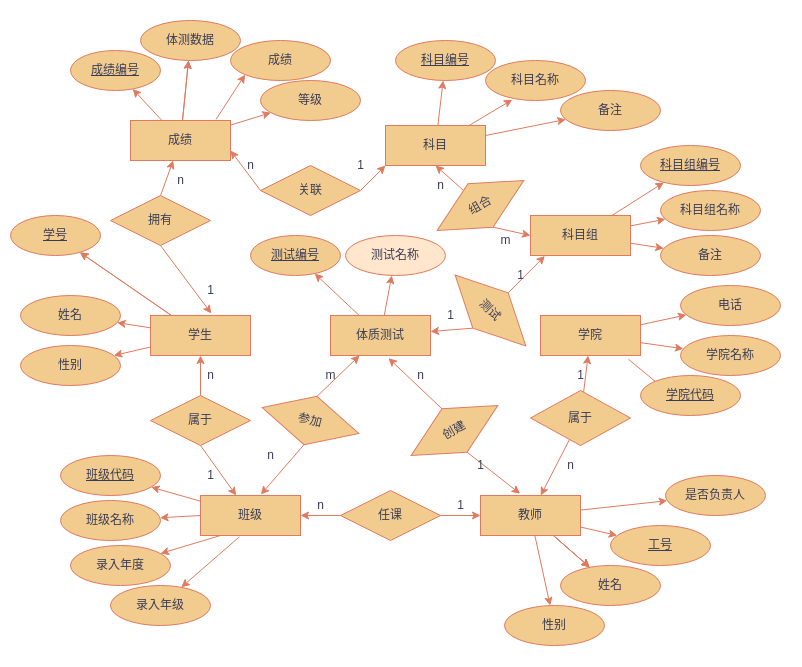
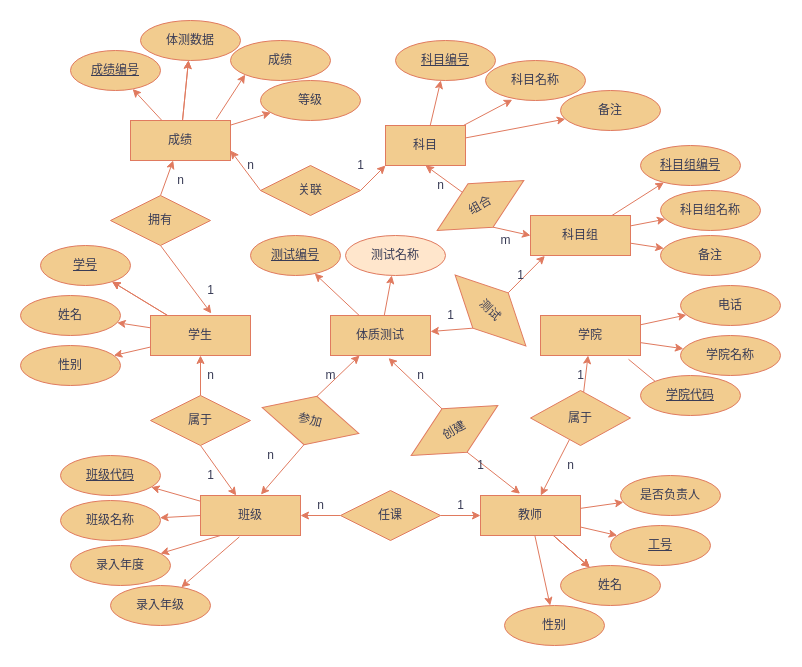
(436, 146) -> (426, 146)
(56, 236) -> (86, 266)
(716, 496) -> (671, 496)
